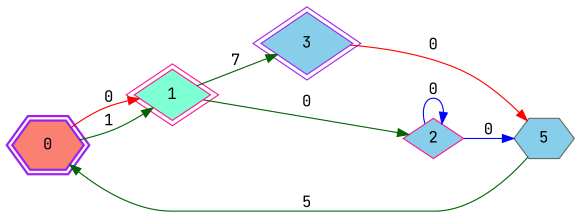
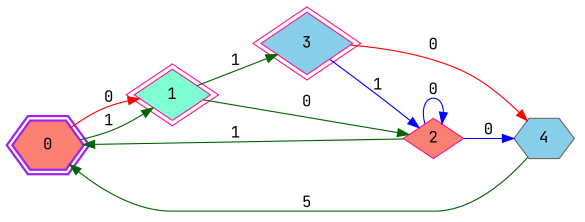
(307, 43) -> (307, 43)
(236, 61) -> (236, 61)
none -> (370, 89)
(433, 138) -> (433, 138)
(544, 138) -> (544, 138)
none -> (249, 142)
